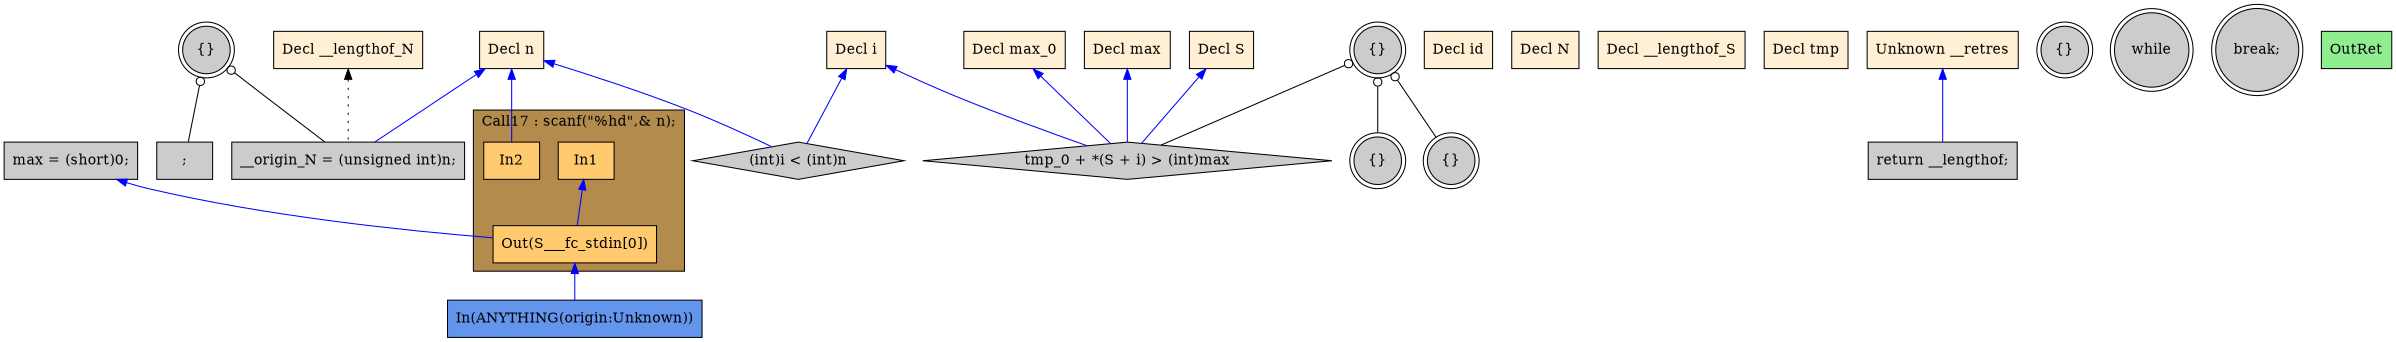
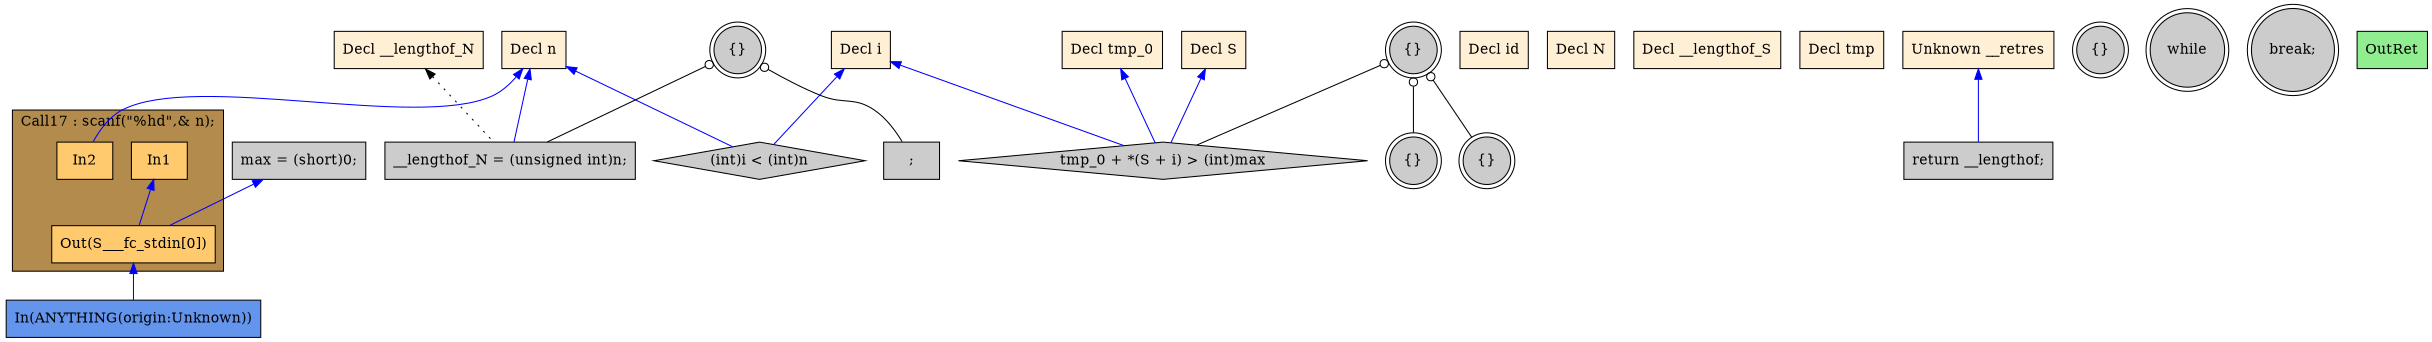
(1015, 50) -> (1112, 50)
(1127, 50) -> none
(348, 161) -> (510, 161)
